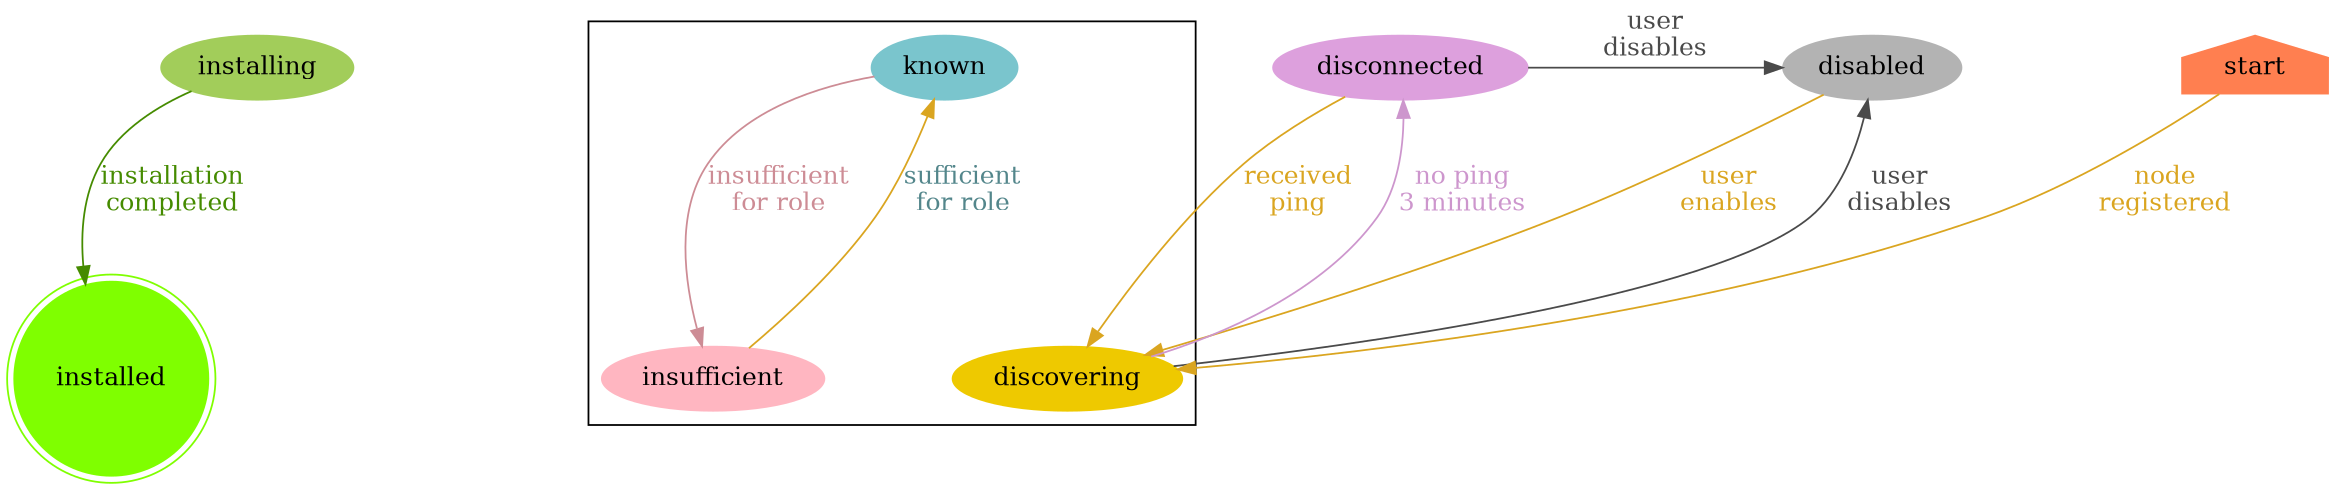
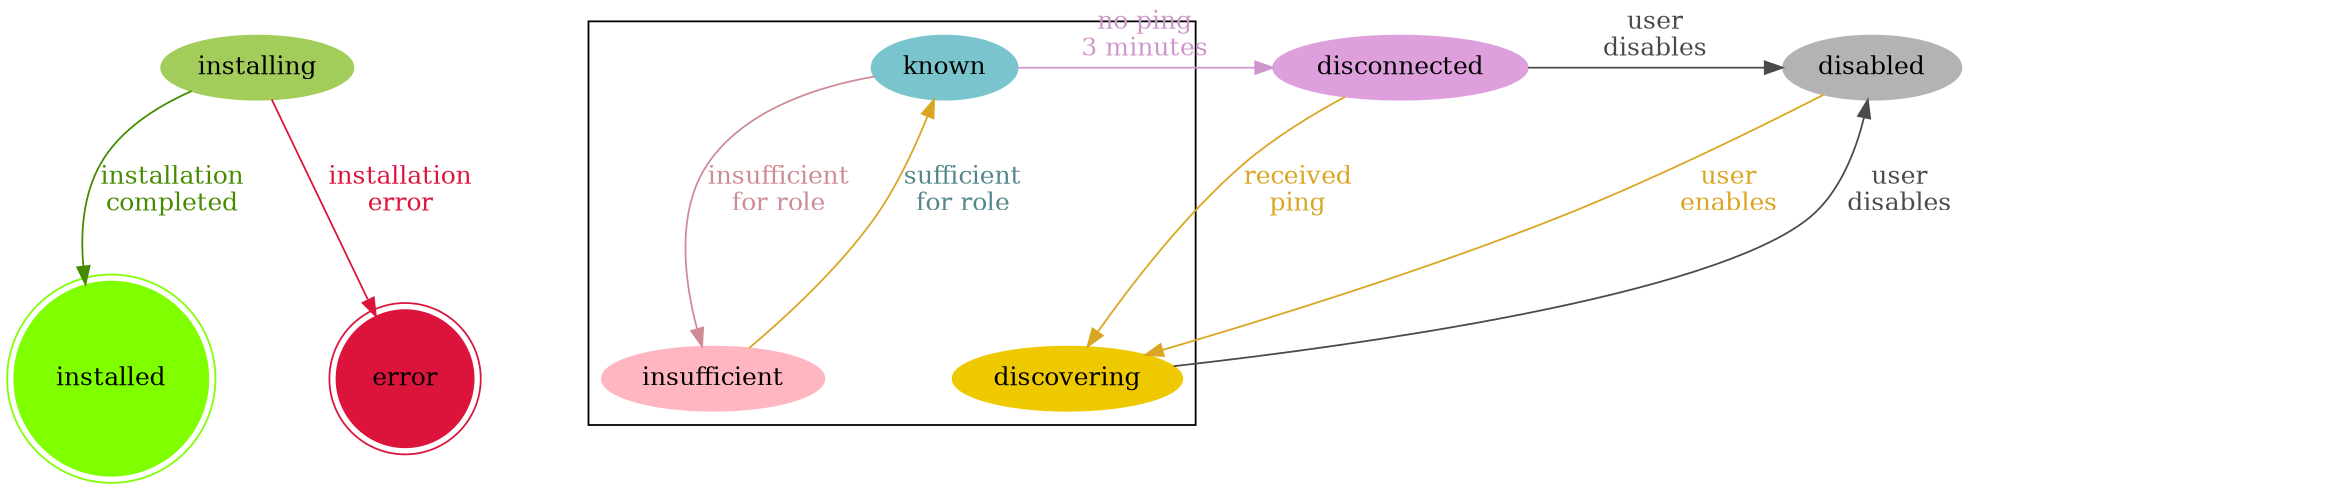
(2255, 68) -> none
(1319, 275) -> (1136, 68)
none -> (405, 379)
